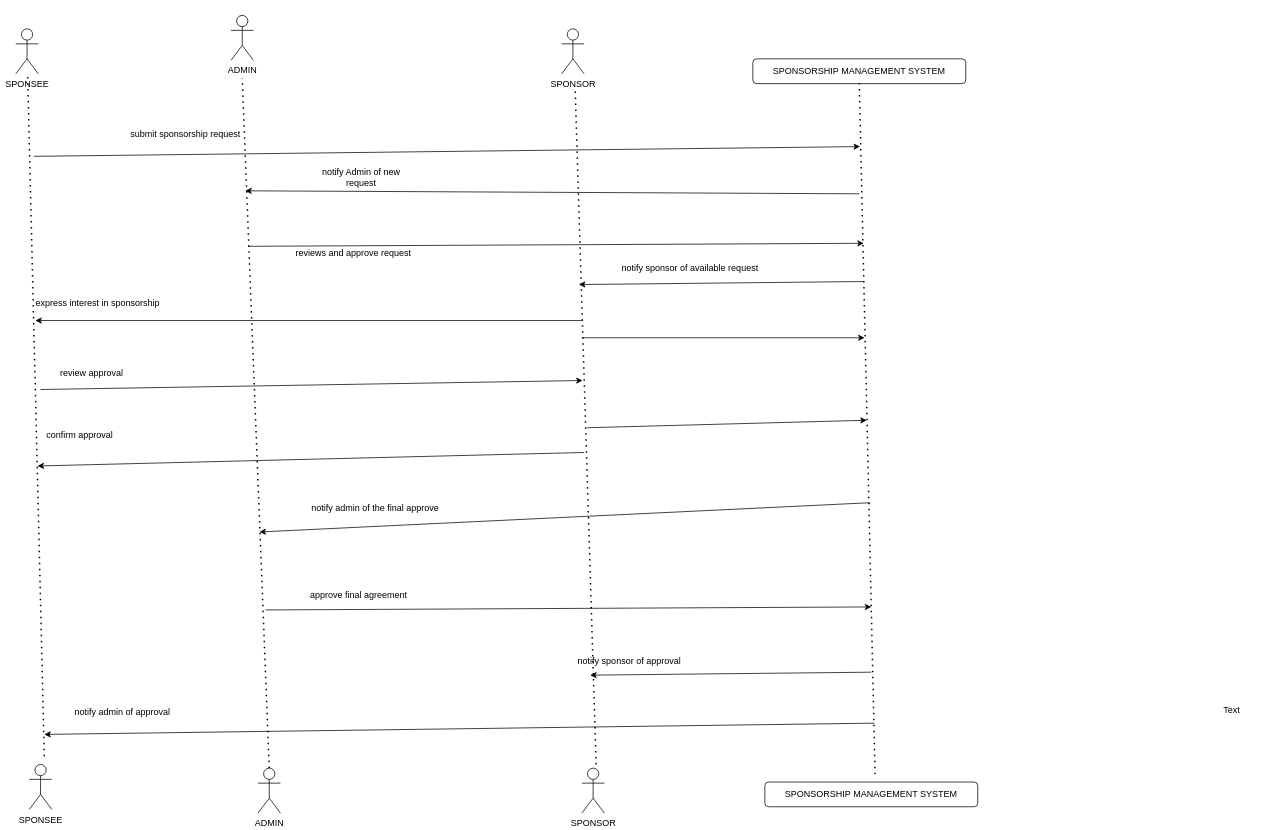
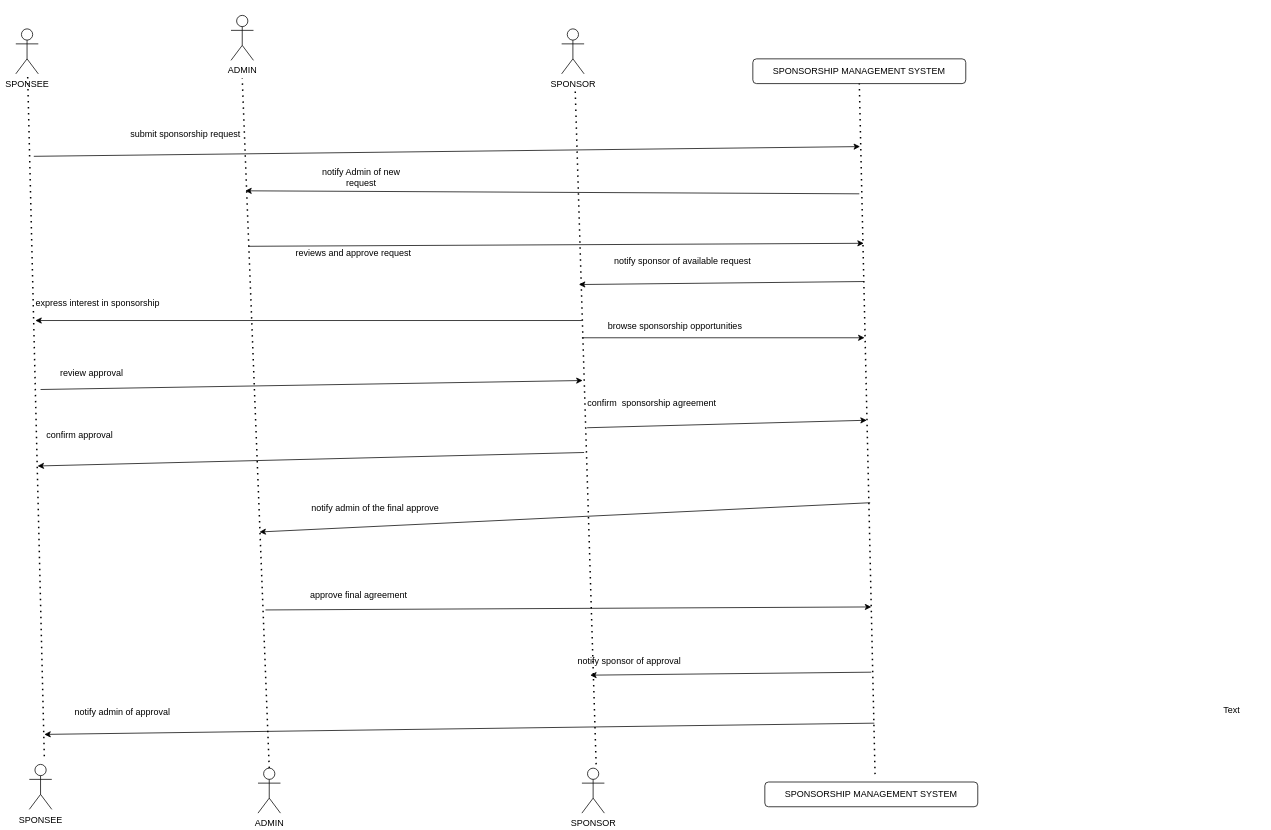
(690, 269) -> (682, 261)
none -> (674, 327)
none -> (651, 403)
